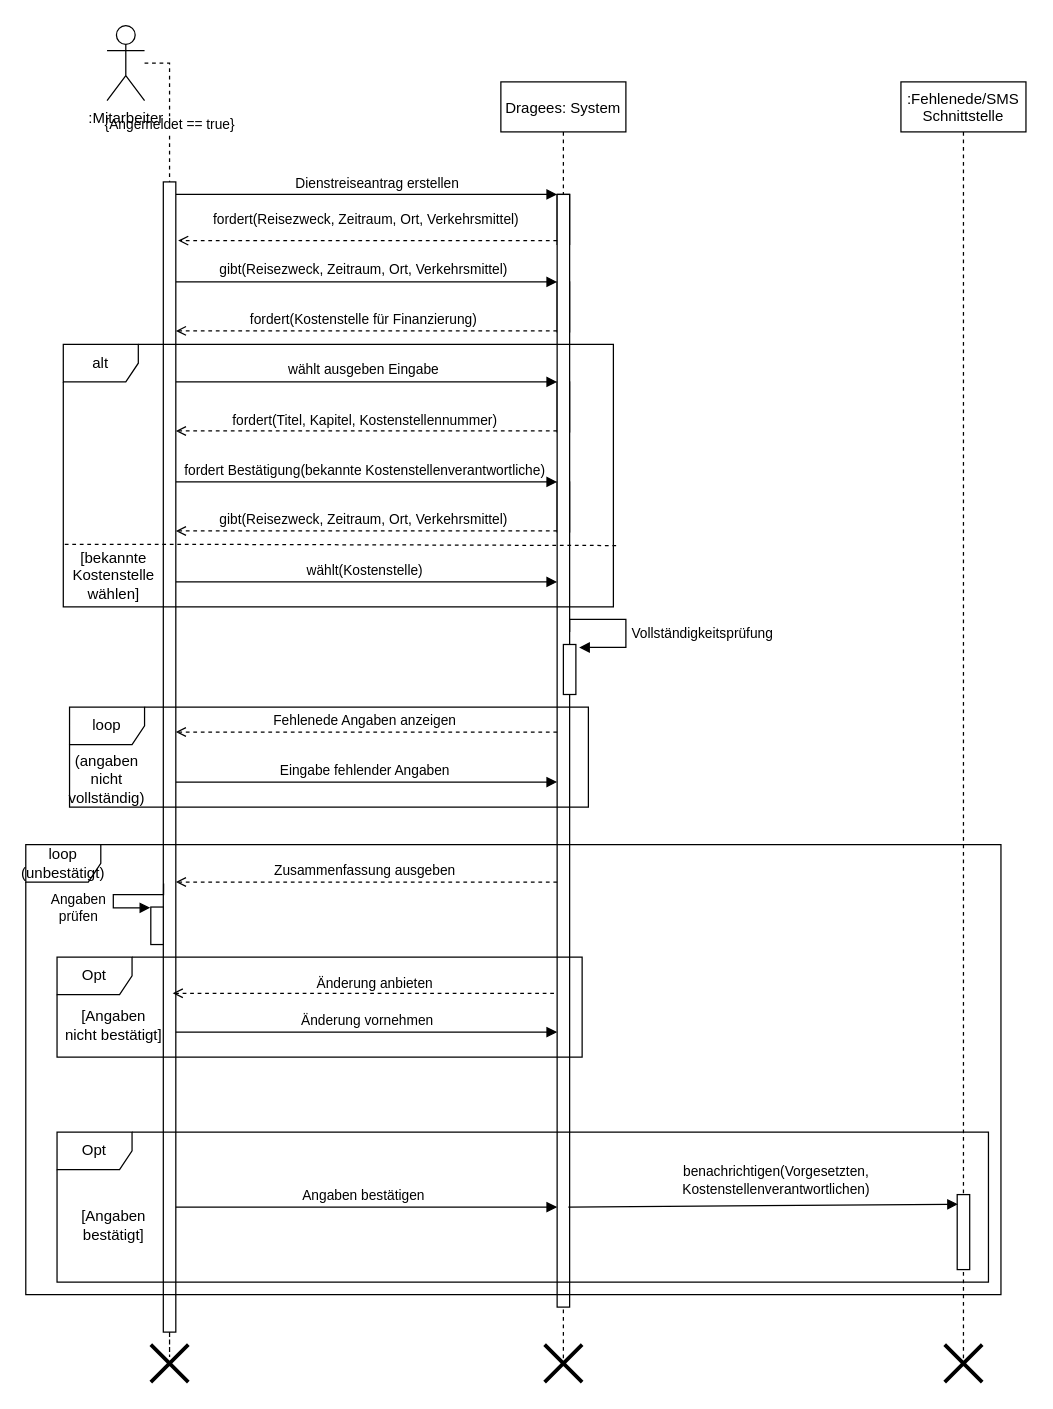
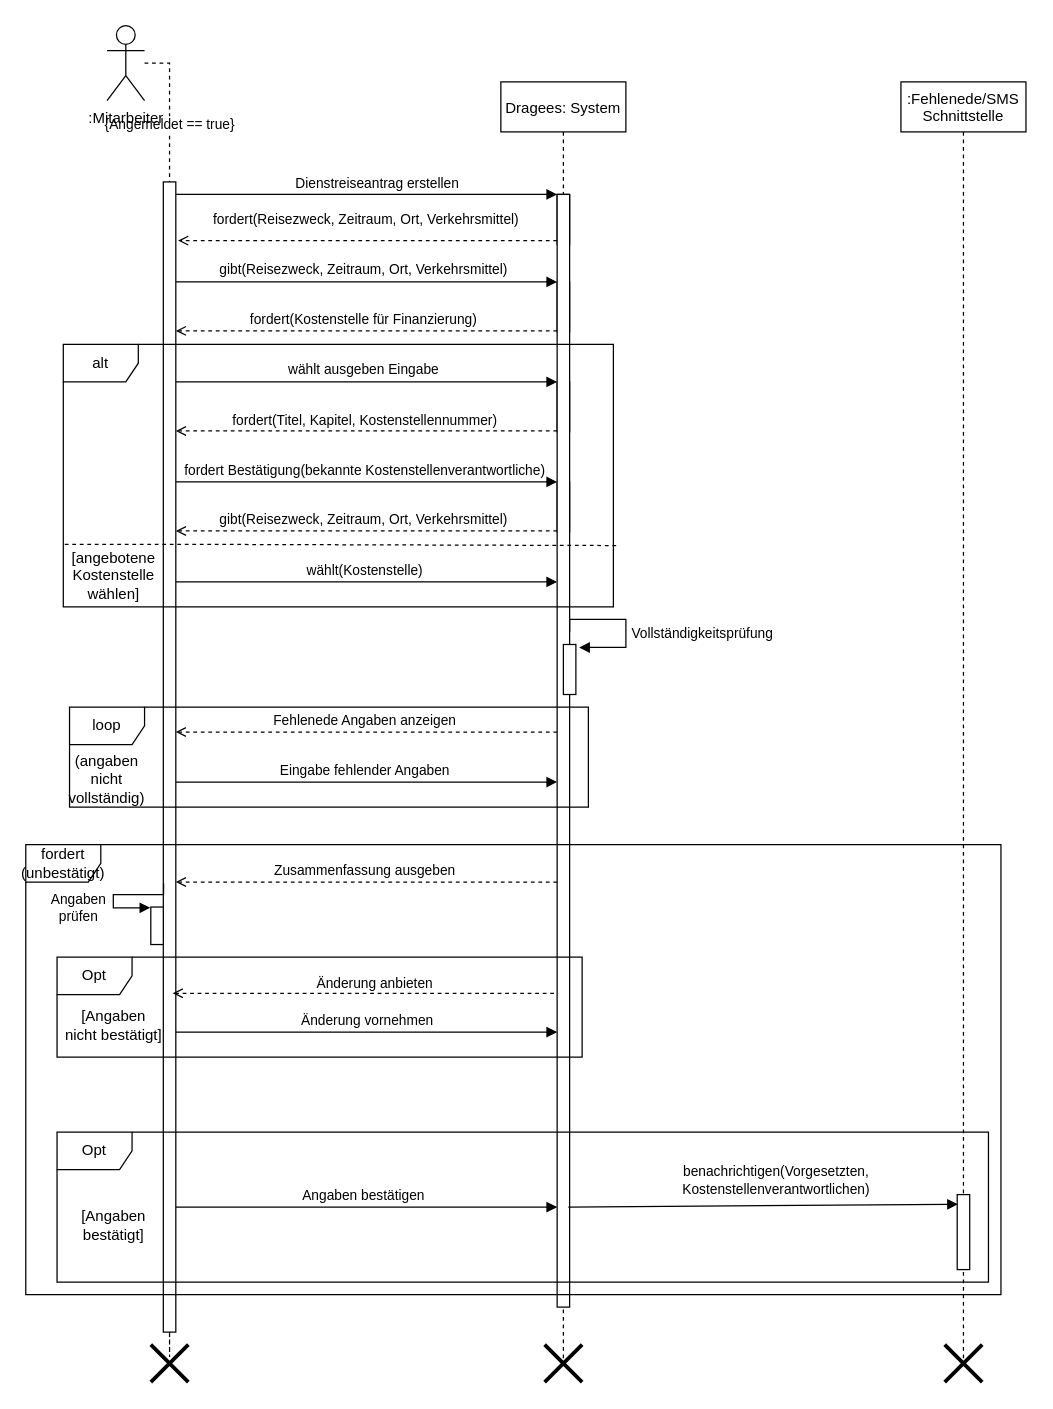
(114, 576) -> (114, 576)
(63, 863) -> (63, 863)
